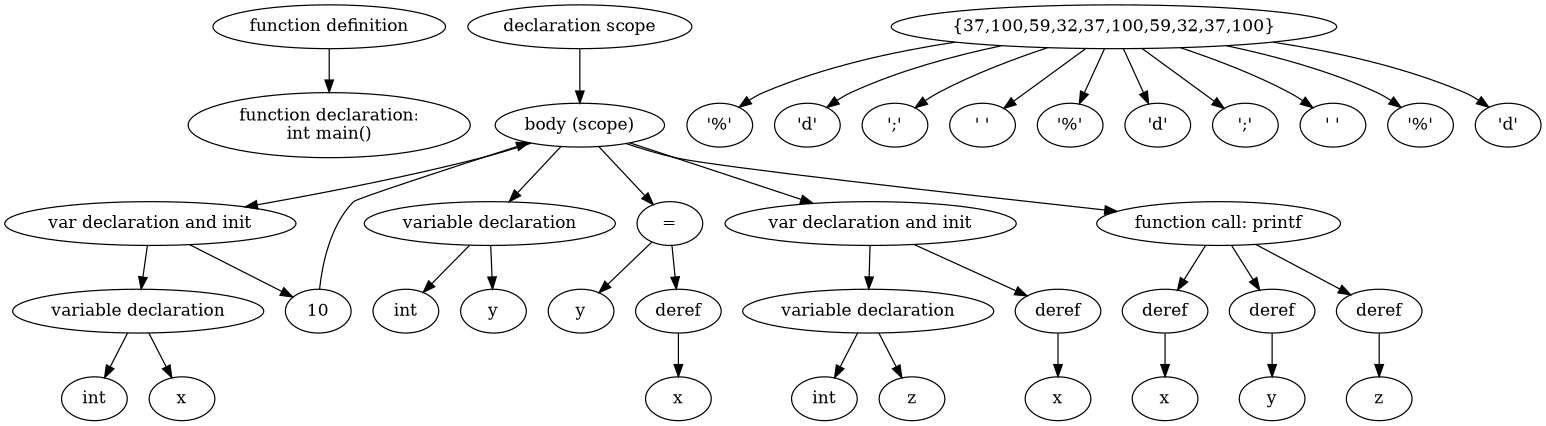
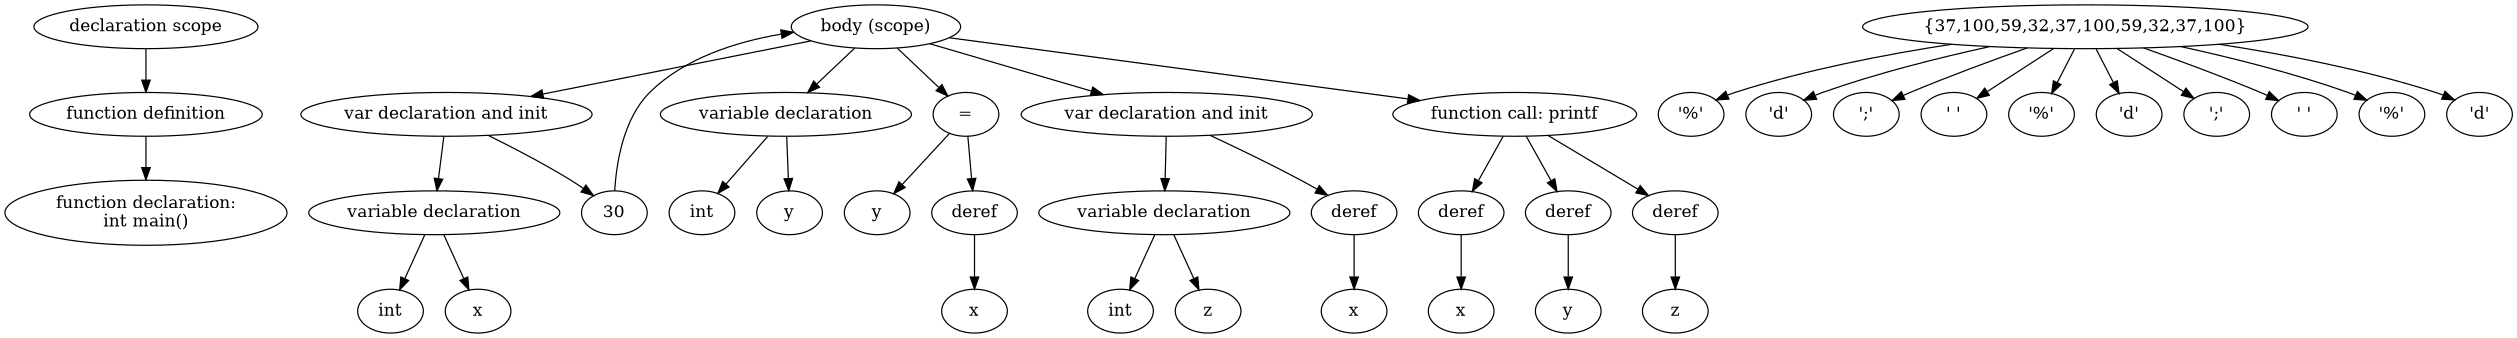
(580, 70) -> (146, 65)
(318, 311) -> (614, 213)
